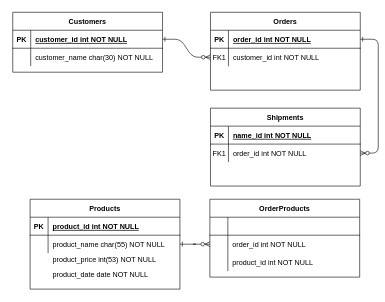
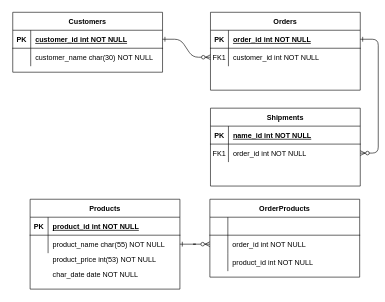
(102, 275) -> (96, 275)
